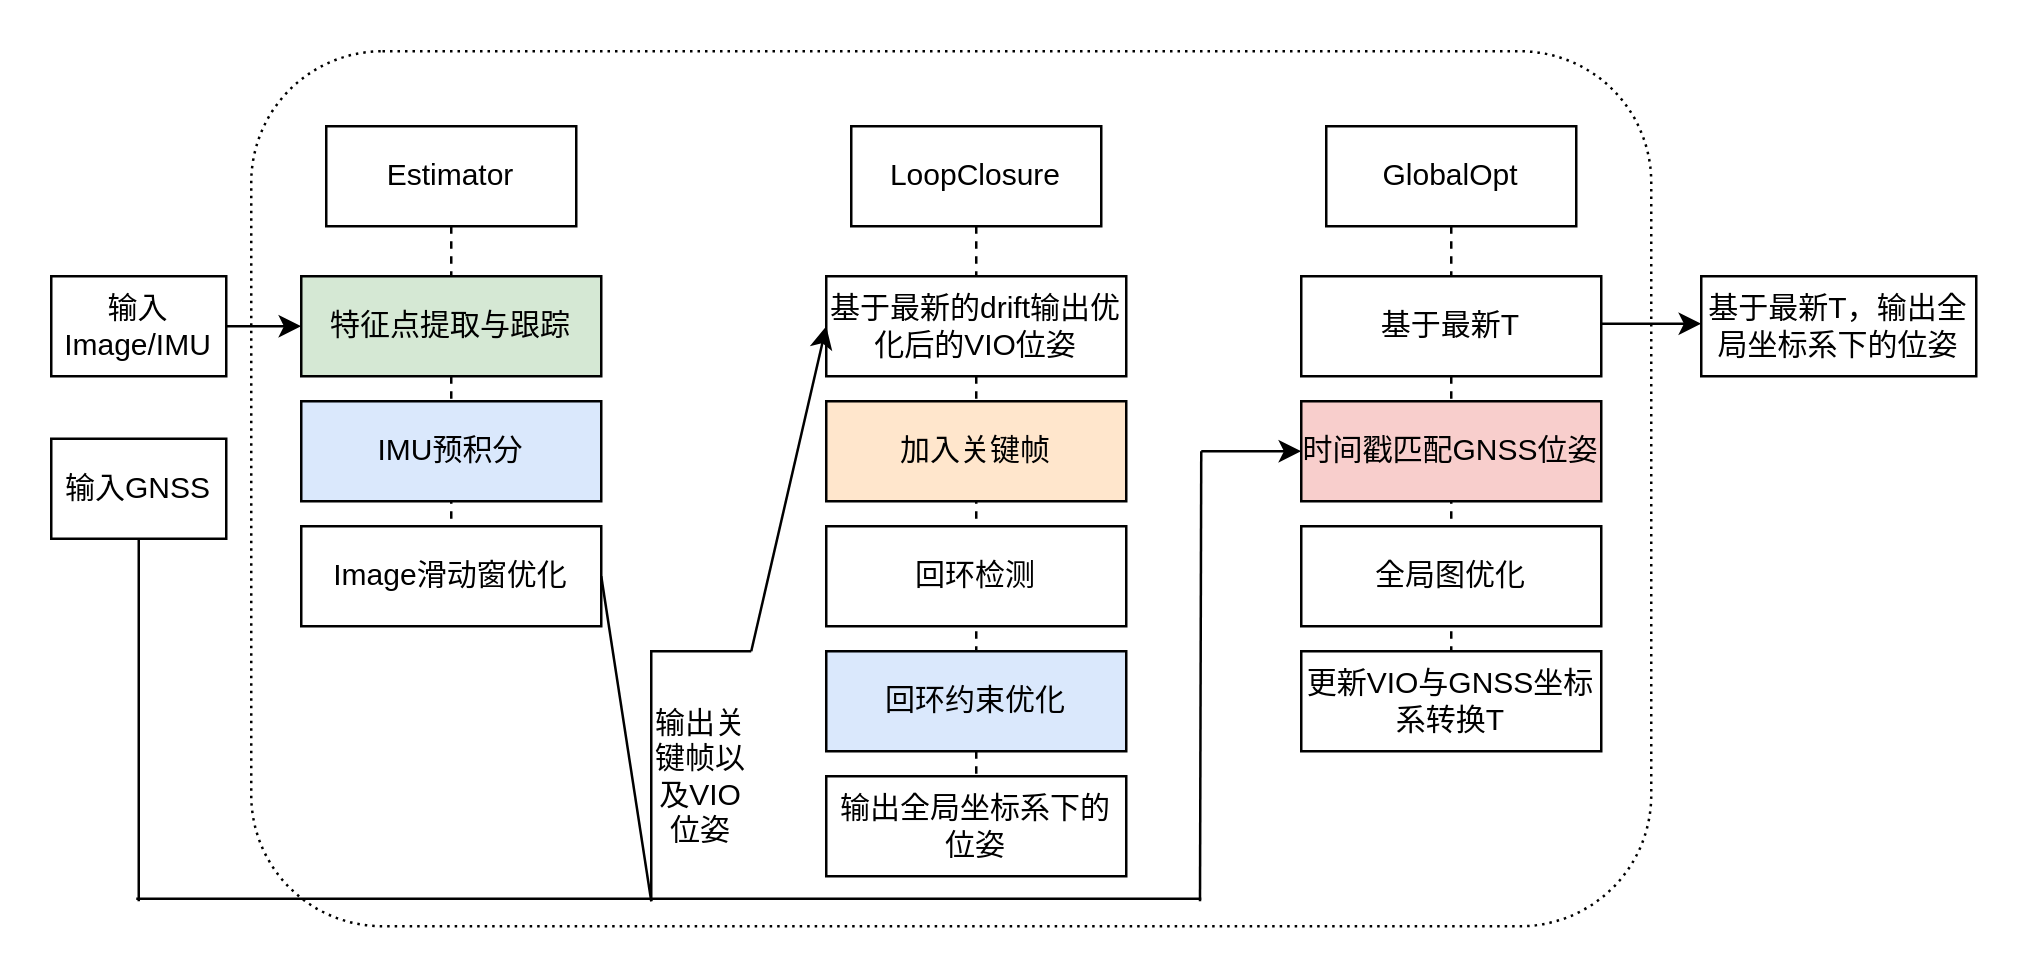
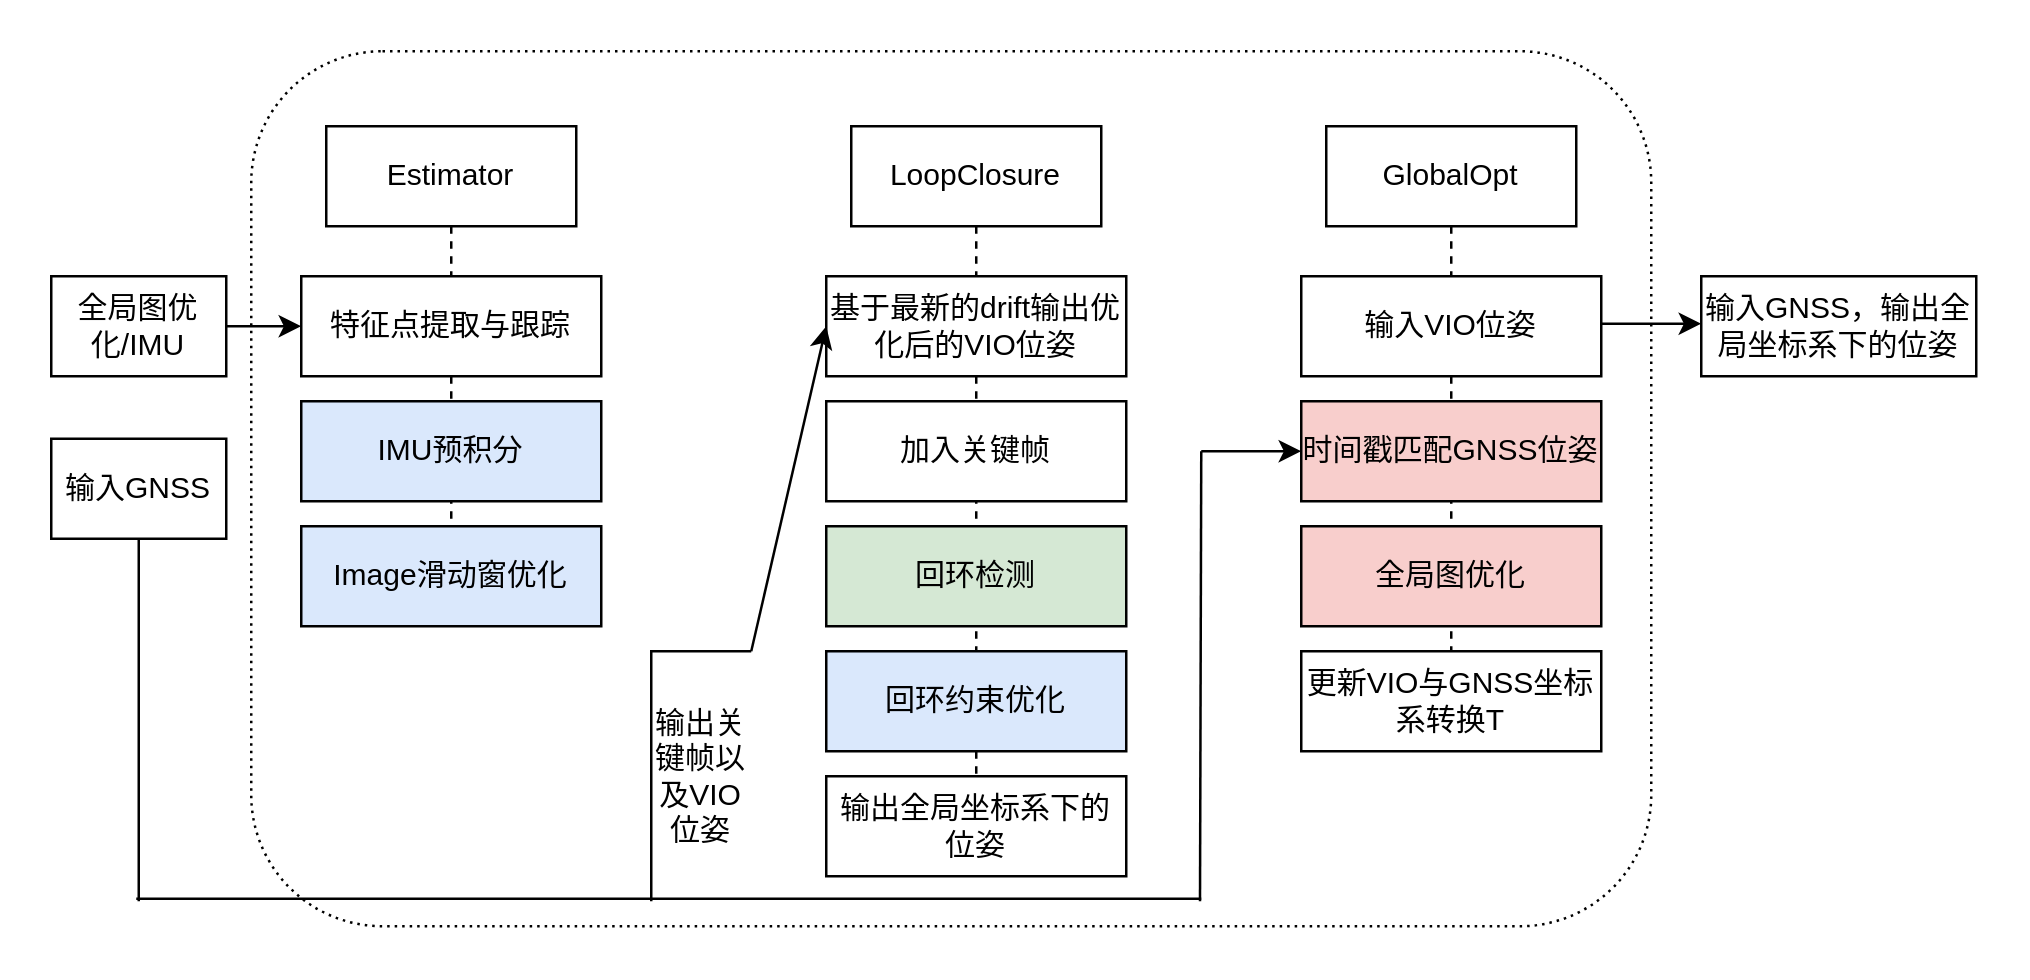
(139, 326) -> (139, 326)
(451, 326) -> (451, 326)
(1451, 326) -> (1451, 326)
(1839, 326) -> (1839, 326)
(976, 451) -> (976, 451)
(451, 576) -> (451, 576)
(976, 576) -> (976, 576)
(1451, 576) -> (1451, 576)
(626, 737) -> none
